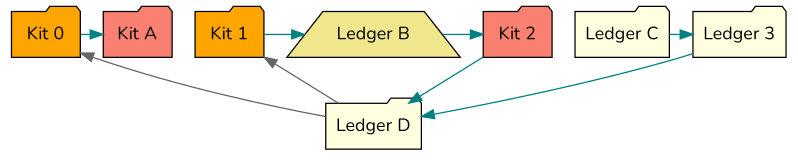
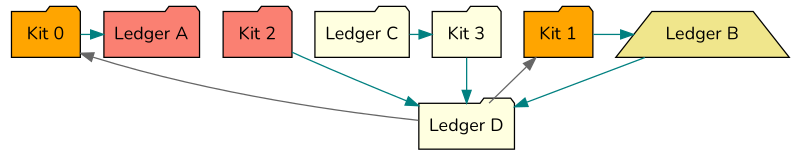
(138, 34) -> (152, 34)
(456, 34) -> (586, 80)
(740, 34) -> (467, 34)
